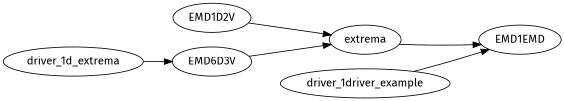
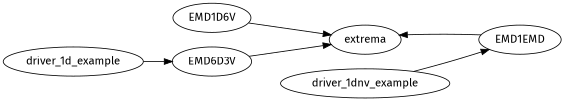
(212, 18) -> (212, 18)
(436, 45) -> (444, 34)
(73, 62) -> (73, 62)
(365, 83) -> (365, 83)
